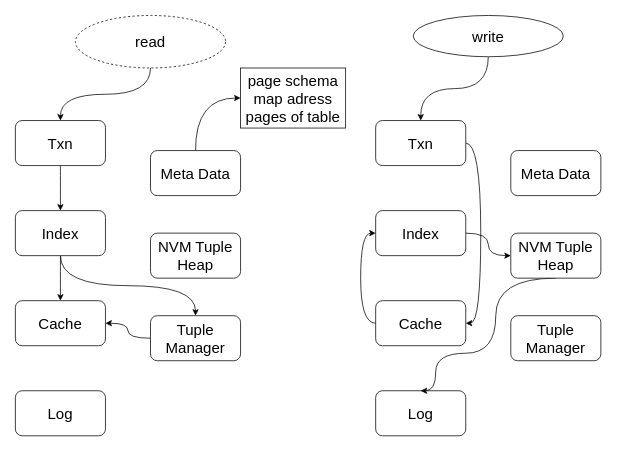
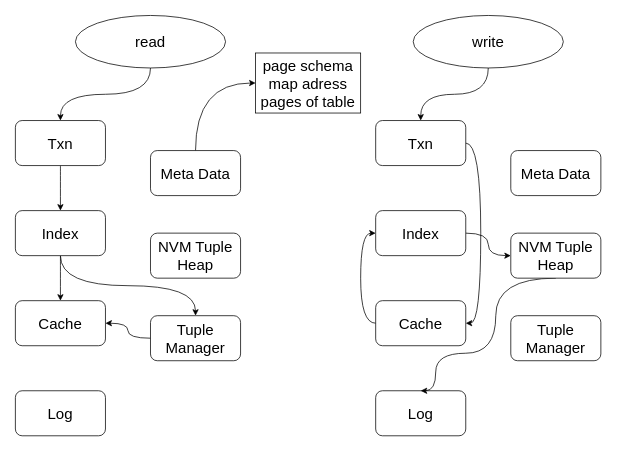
(488, 36) -> (488, 42)
(150, 42) -> (150, 42)
(293, 98) -> (308, 83)
